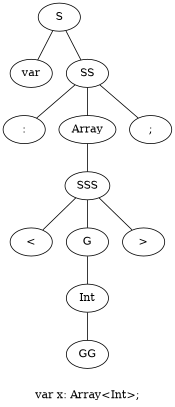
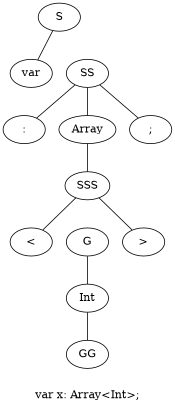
(73, 45) -> none
(87, 214) -> none
